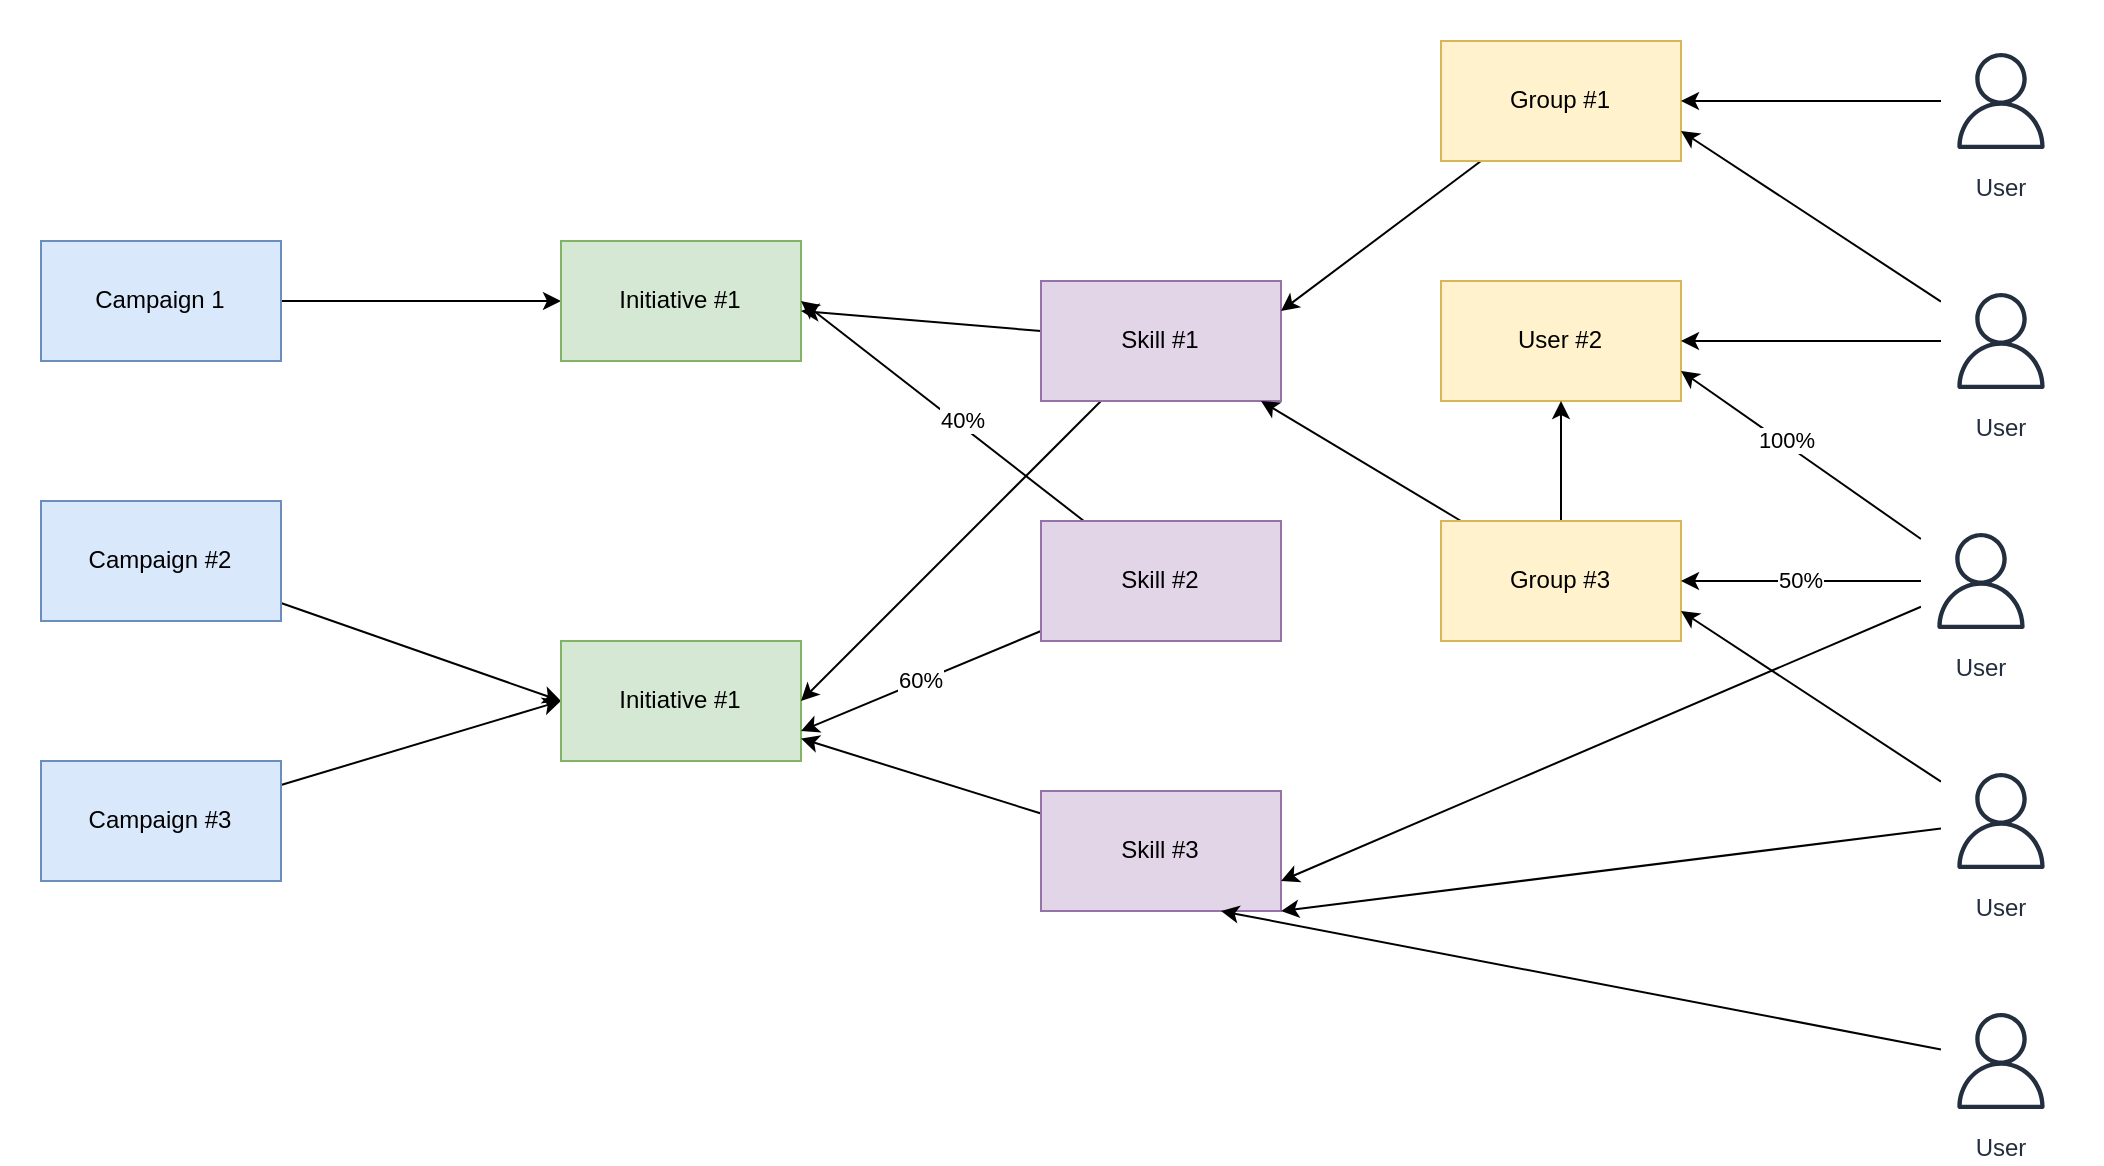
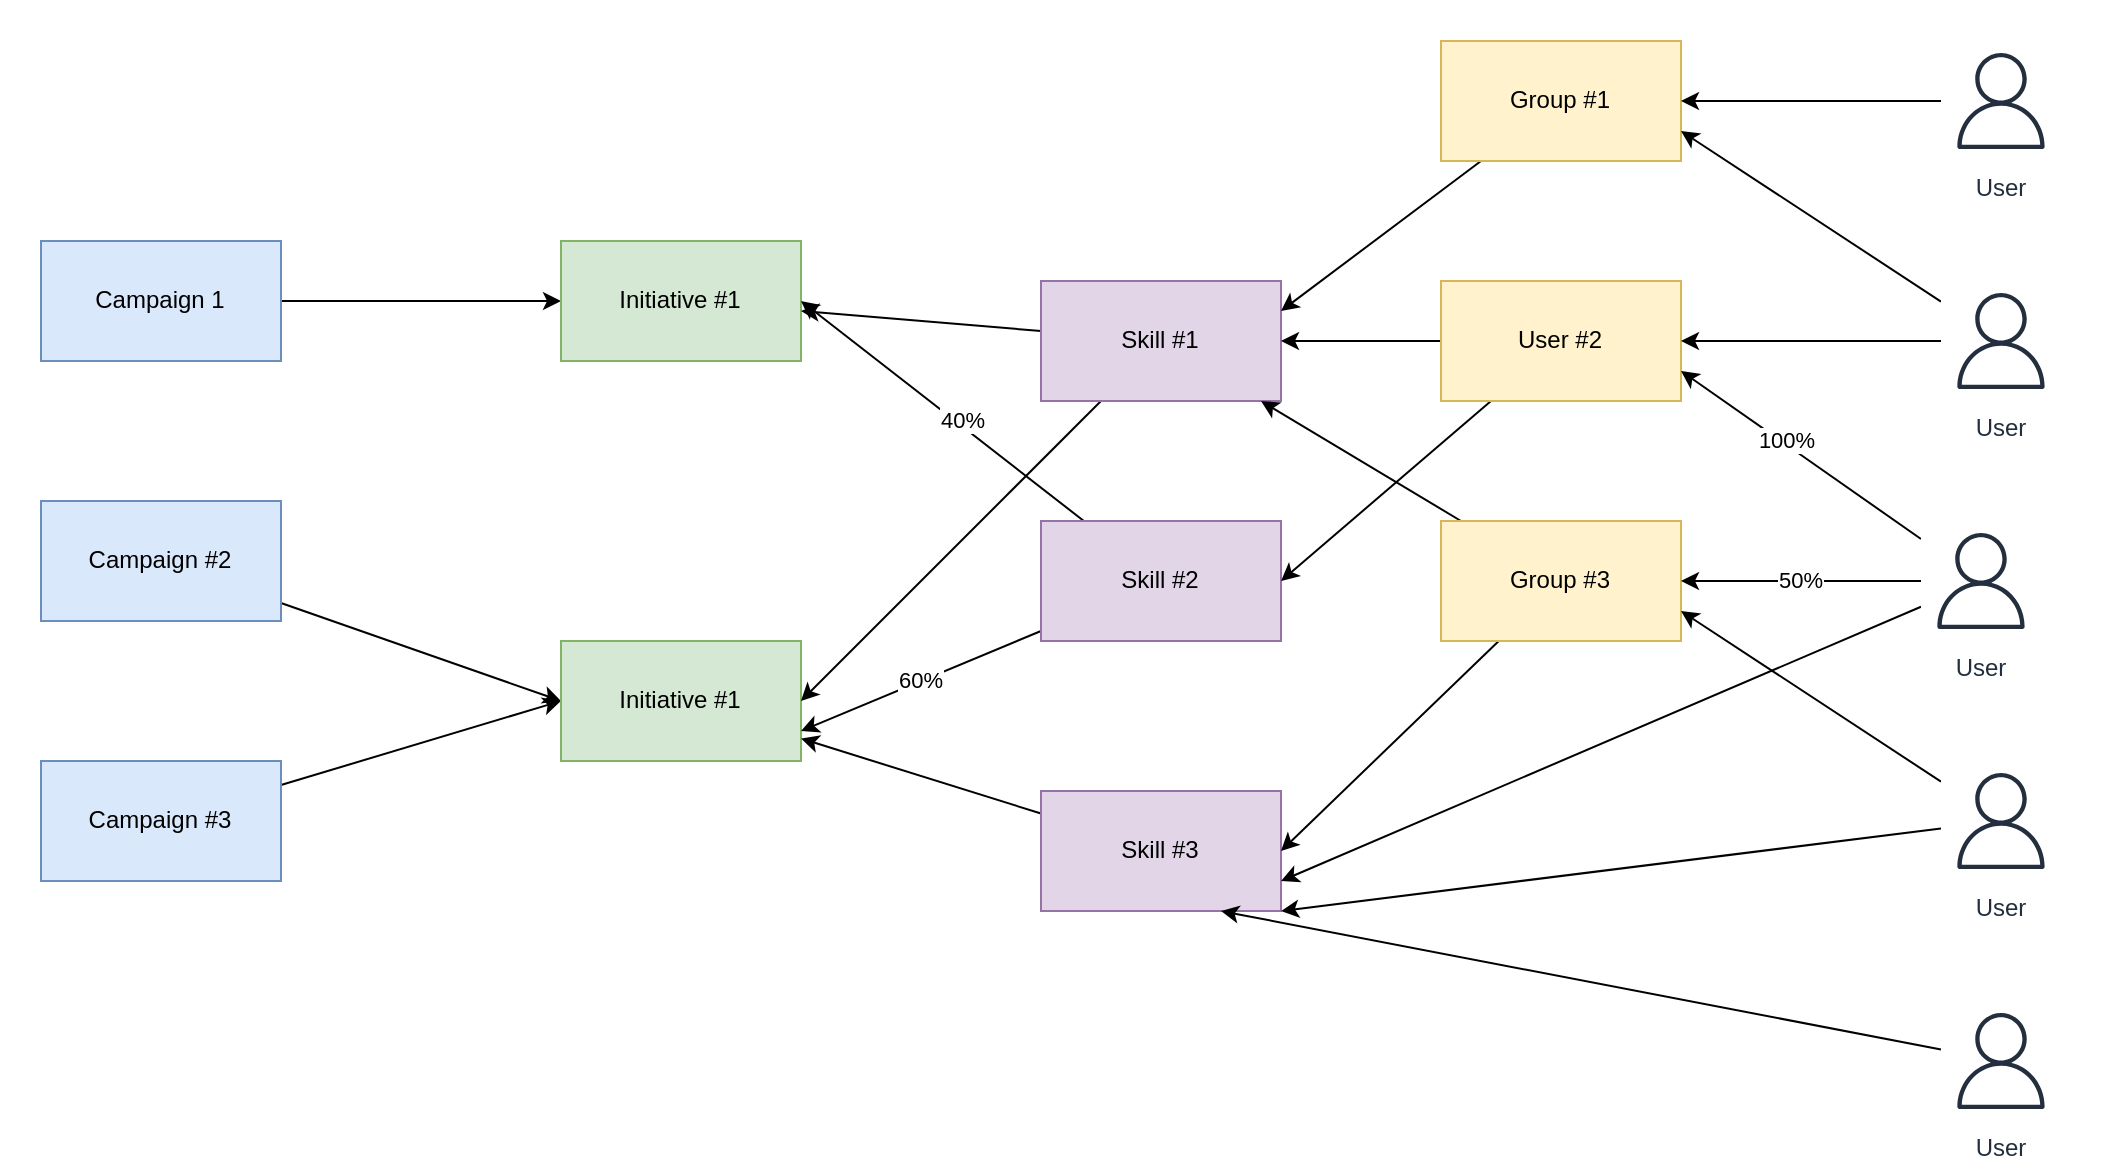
none -> (1368, 341)
(1561, 468) -> (1395, 741)
none -> (1342, 528)
